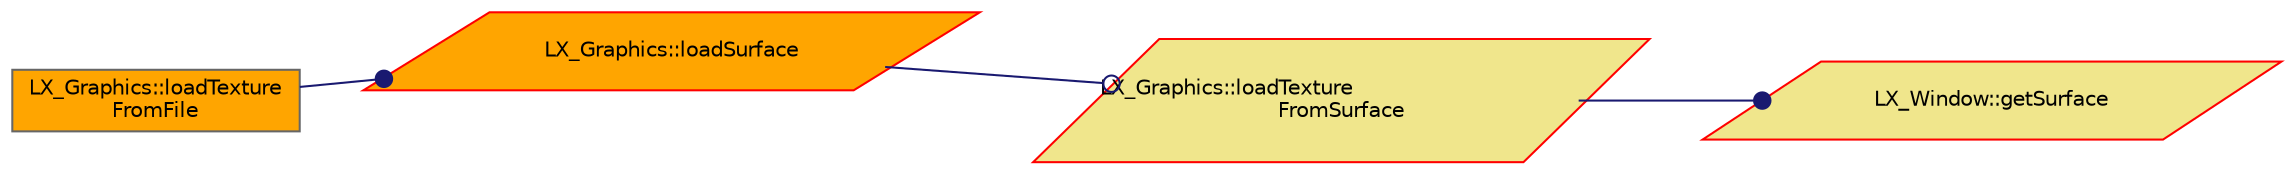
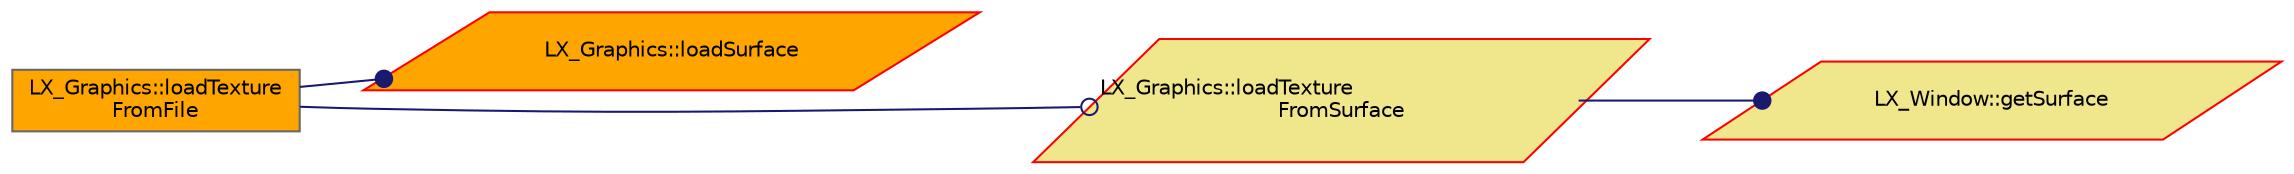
(994, 75) -> (690, 112)
